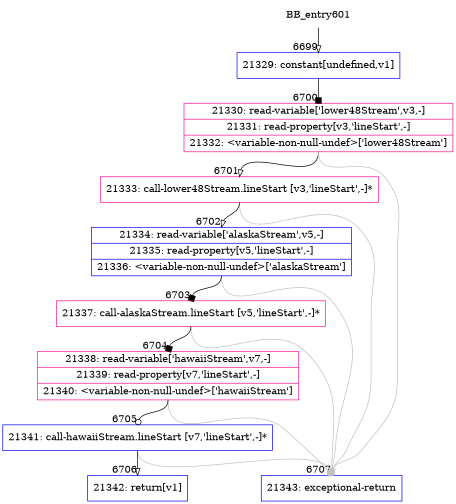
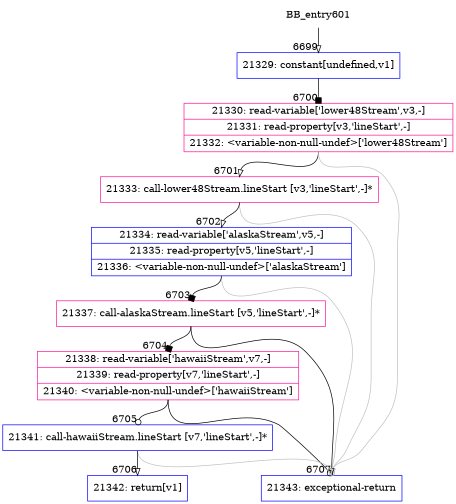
(303, 350) -> (303, 350)
(250, 418) -> (250, 418)
(231, 463) -> (231, 463)
